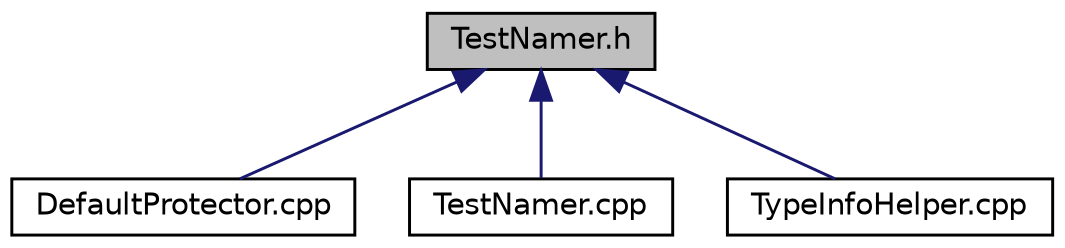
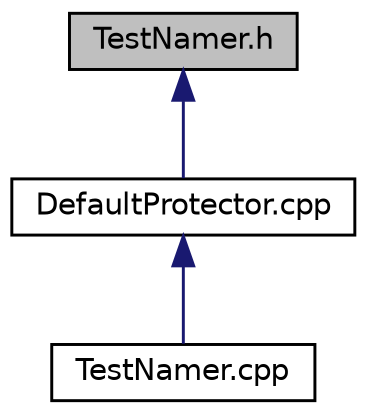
(541, 140) -> (183, 305)
(890, 207) -> none
